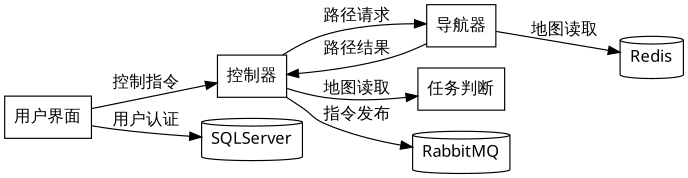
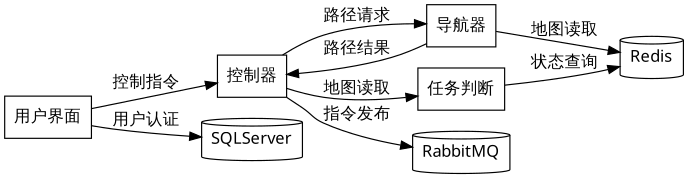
none -> (557, 79)
